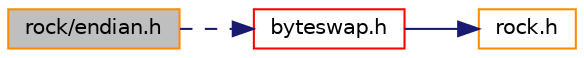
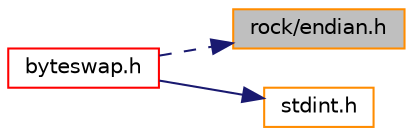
(206, 29) -> (186, 51)
(527, 29) -> (319, 107)
